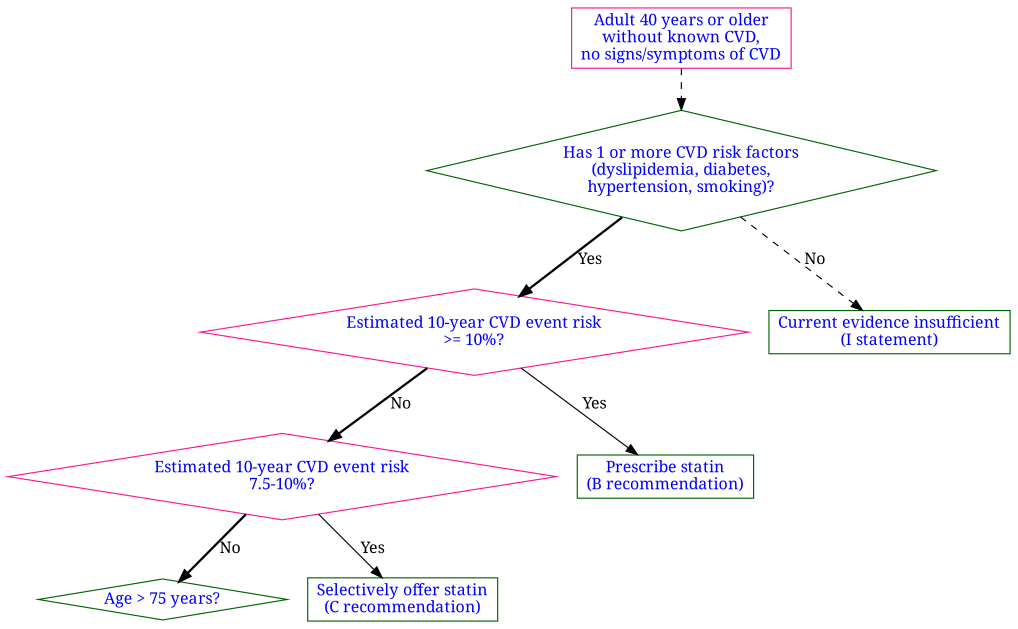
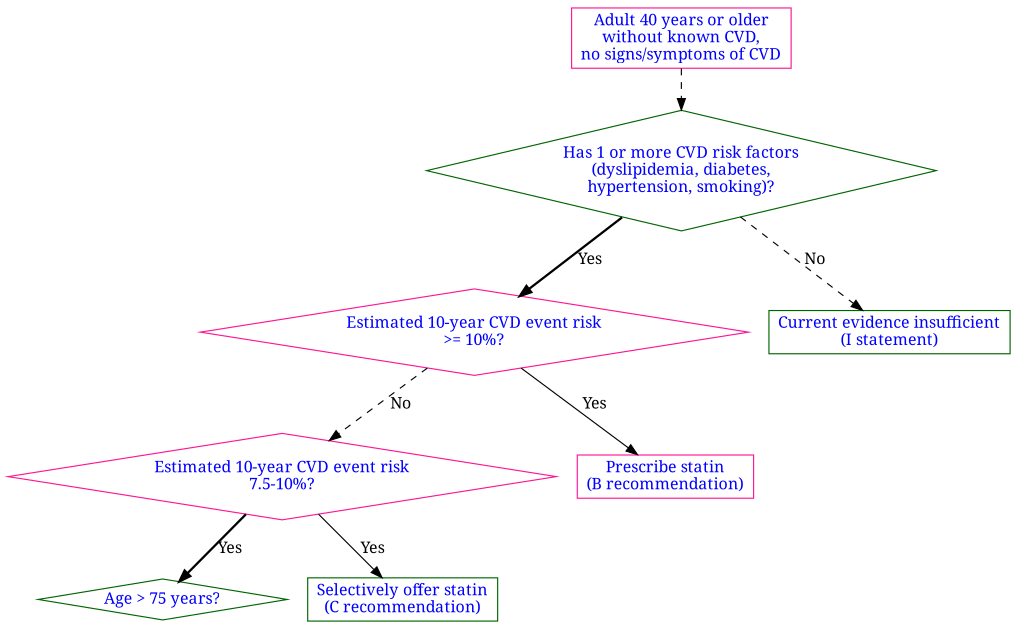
(383, 401) -> (383, 401)
(665, 477) -> (665, 477)
(230, 549) -> (230, 549)
